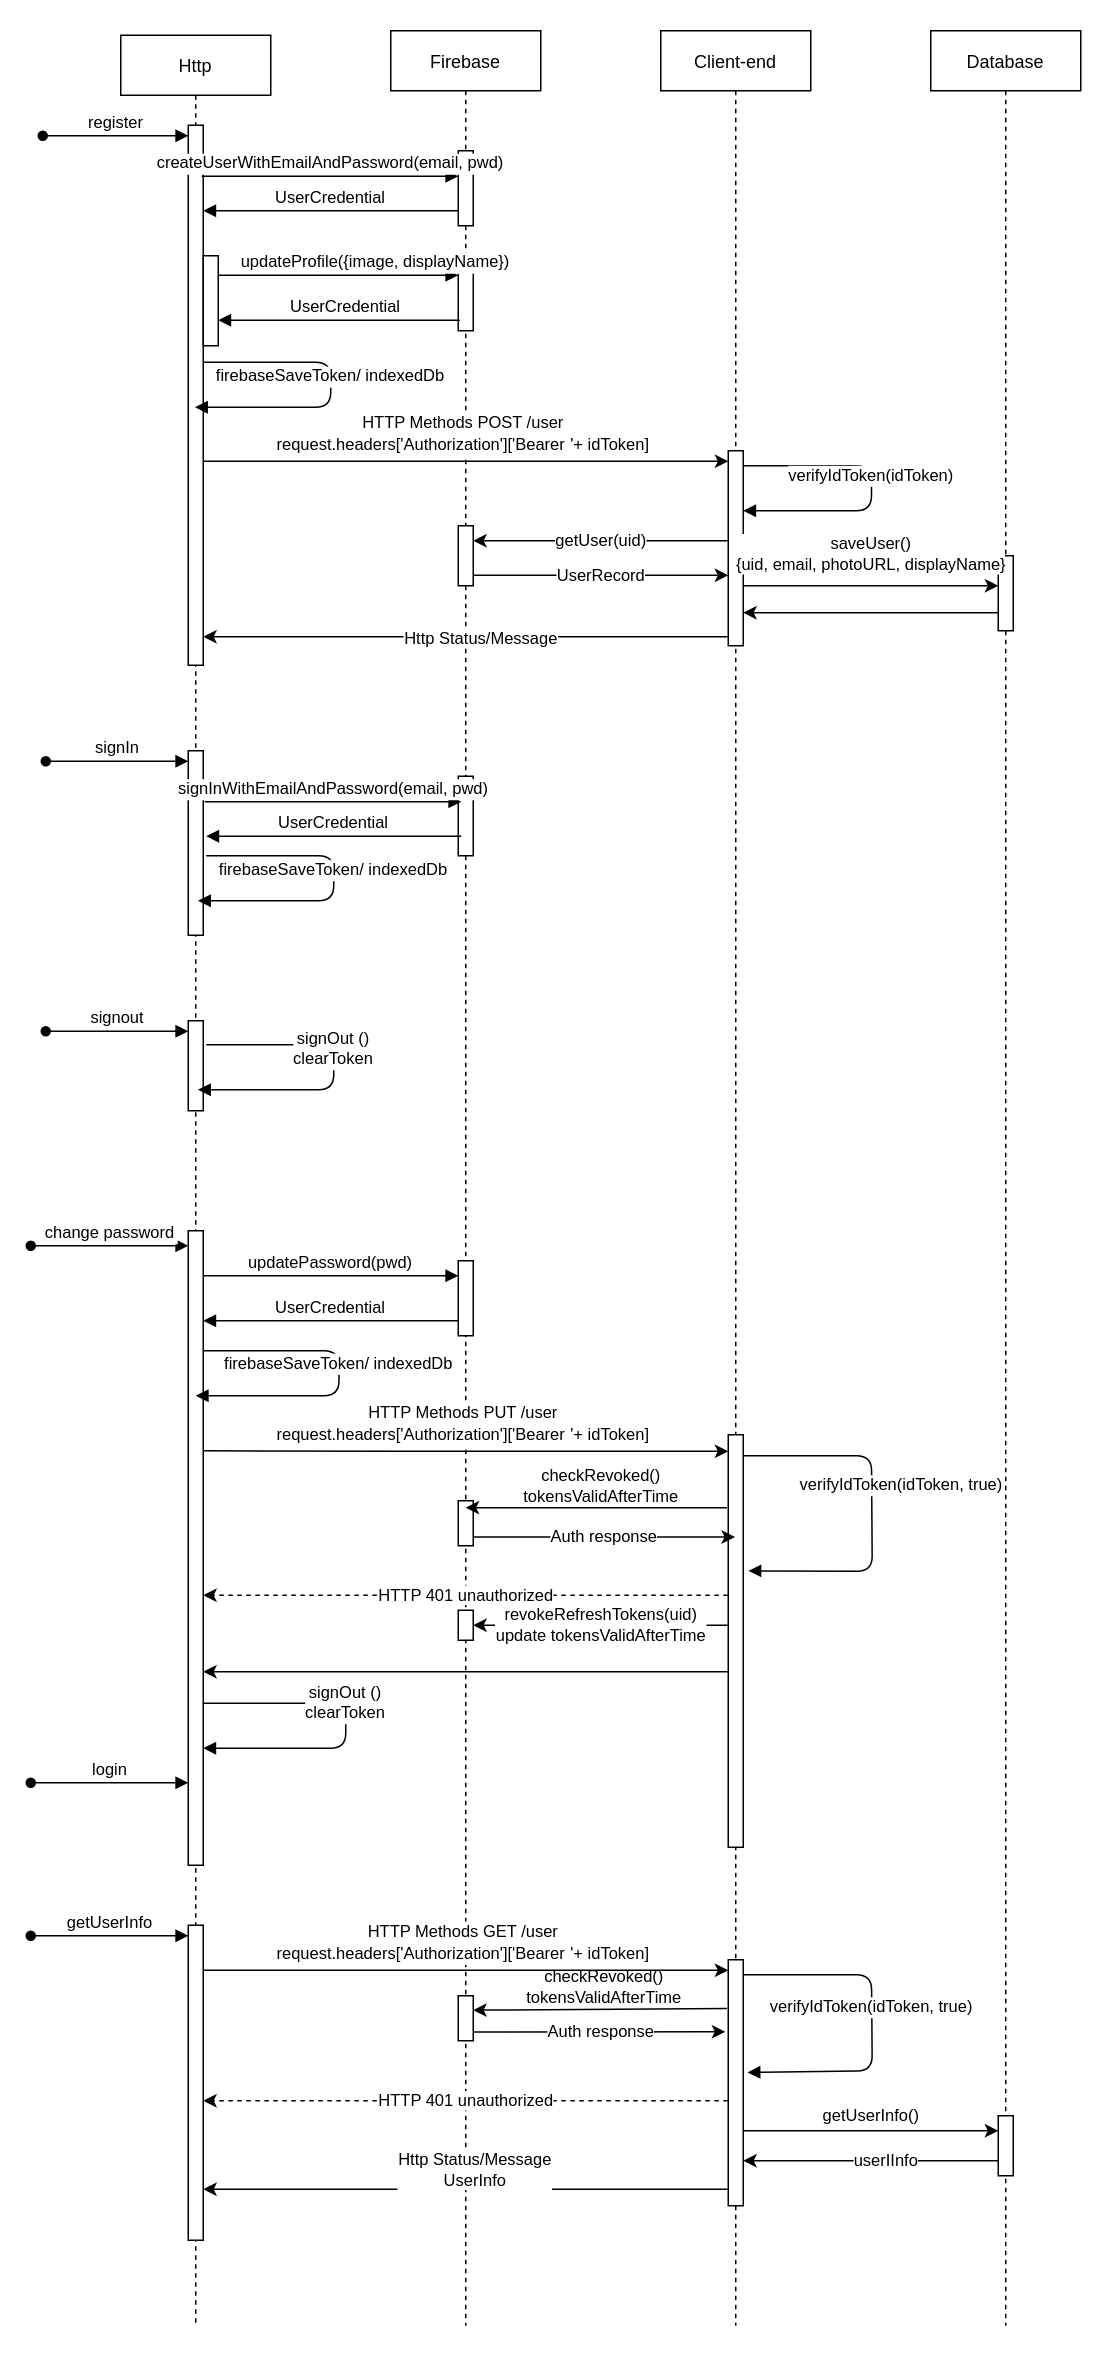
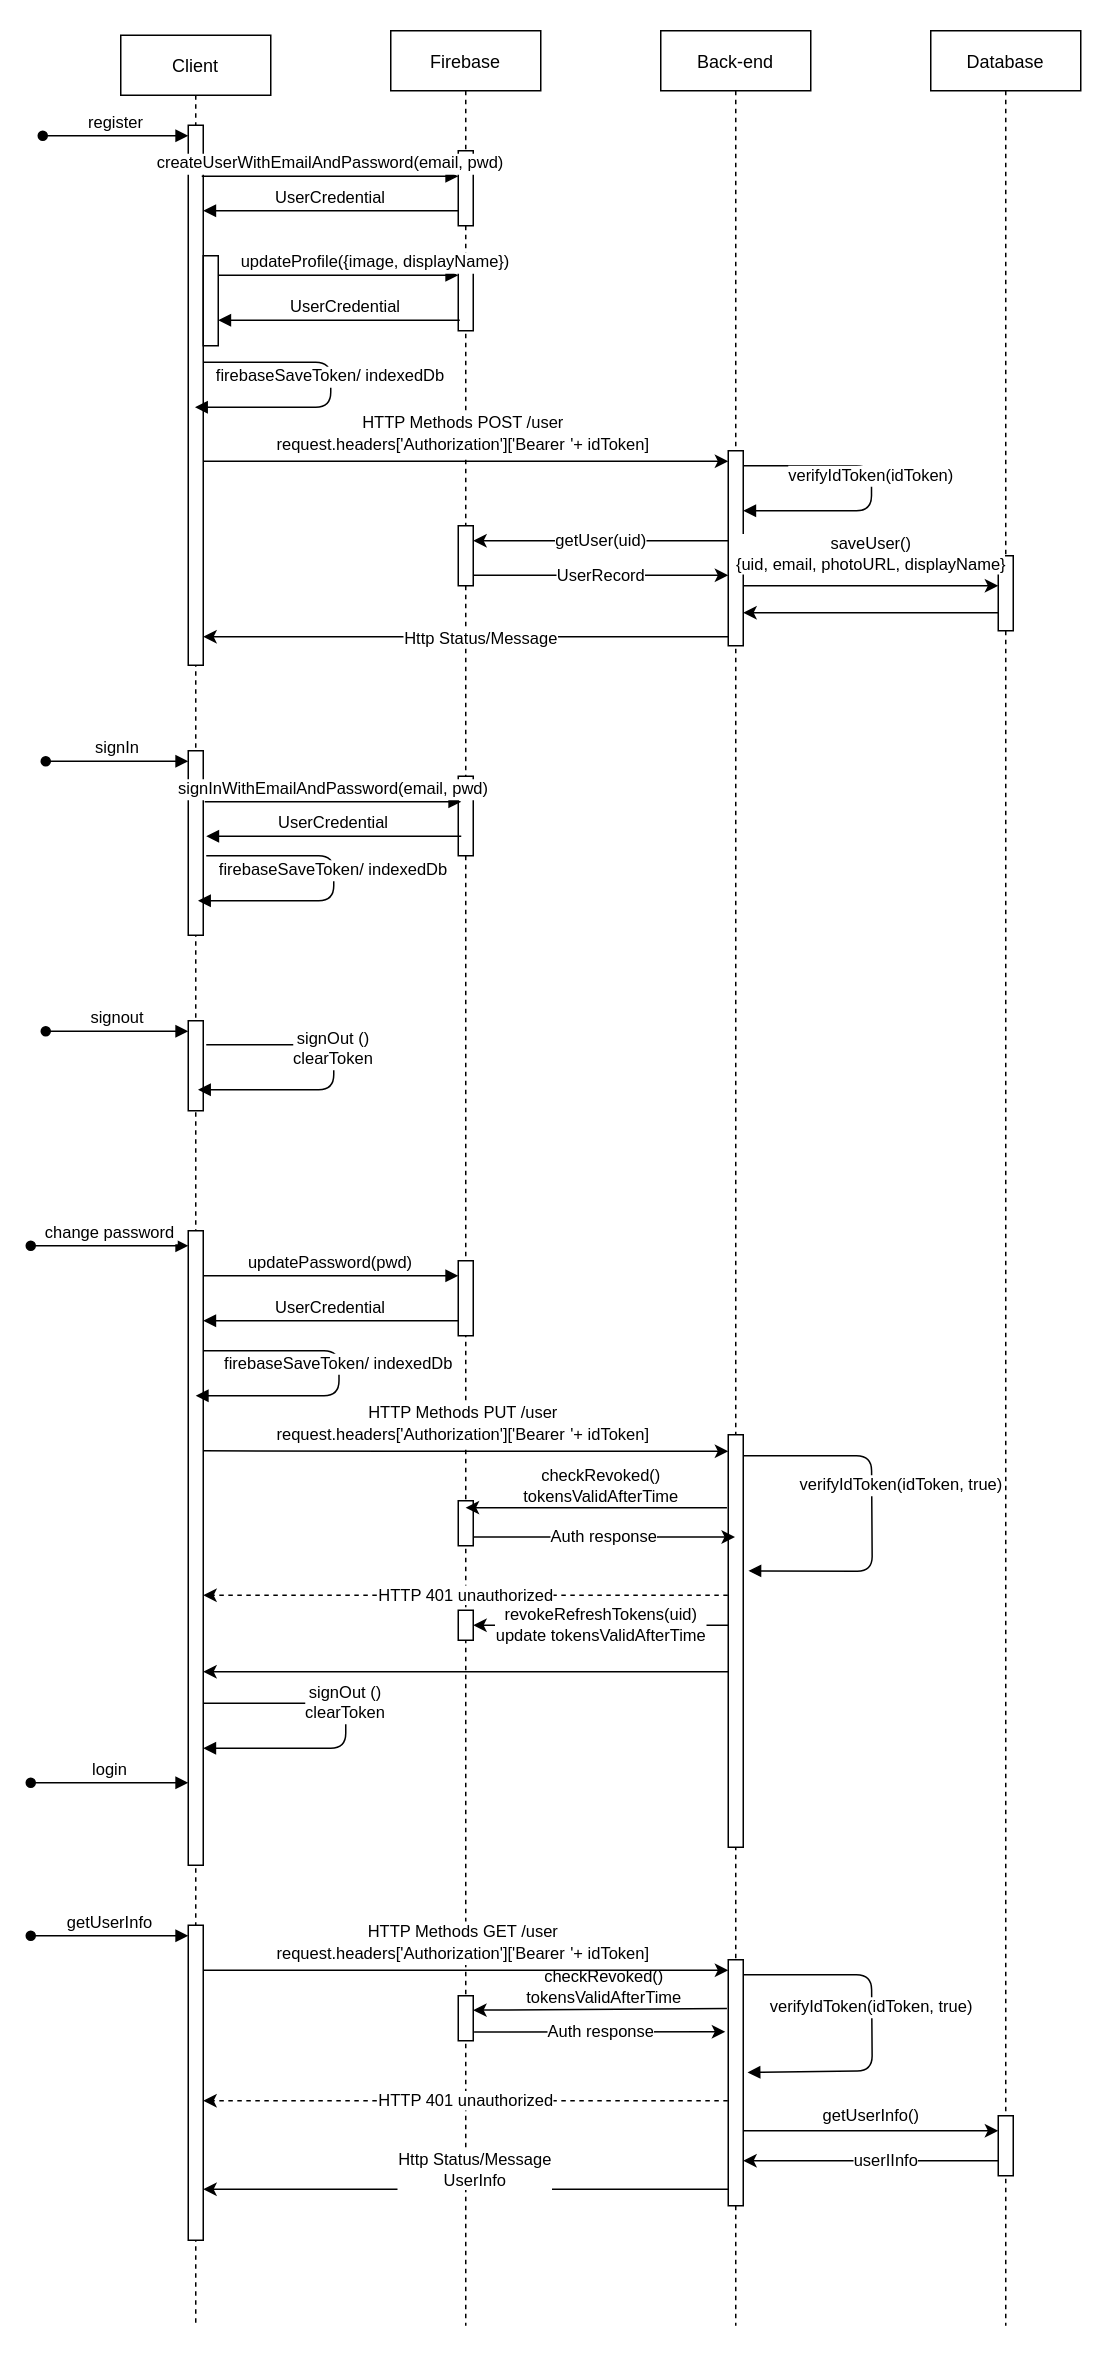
(735, 62) -> (735, 62)
(195, 66) -> (195, 66)
